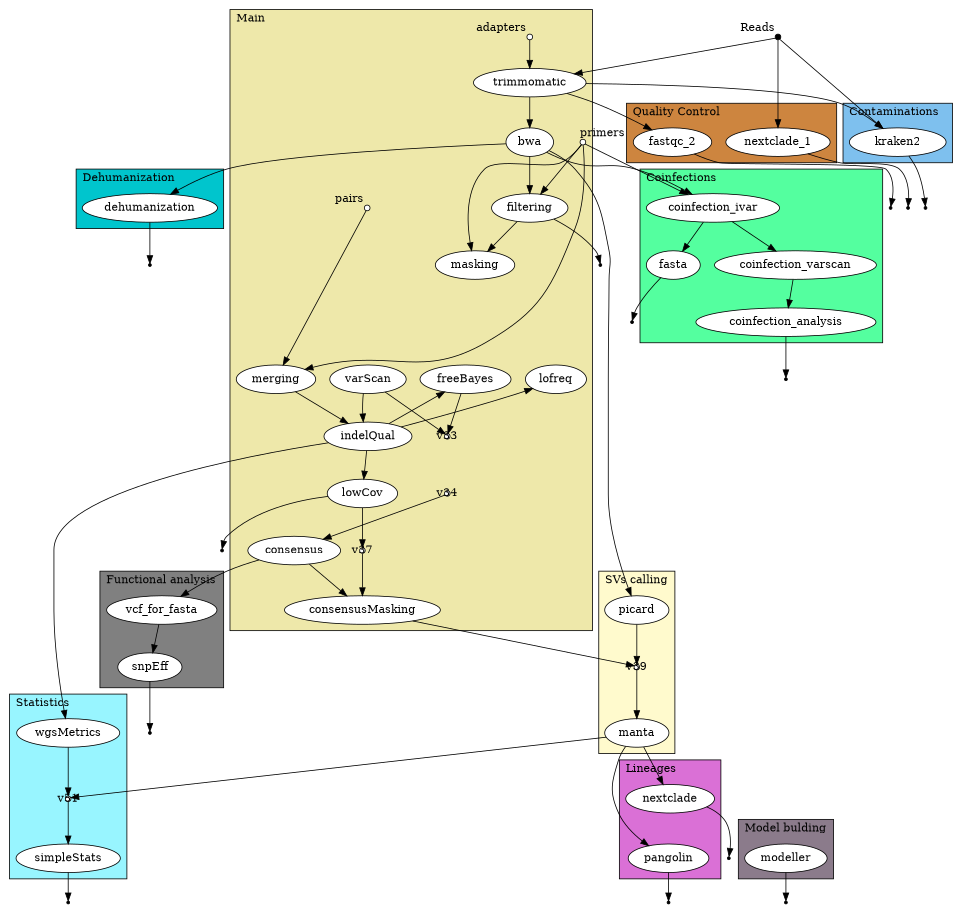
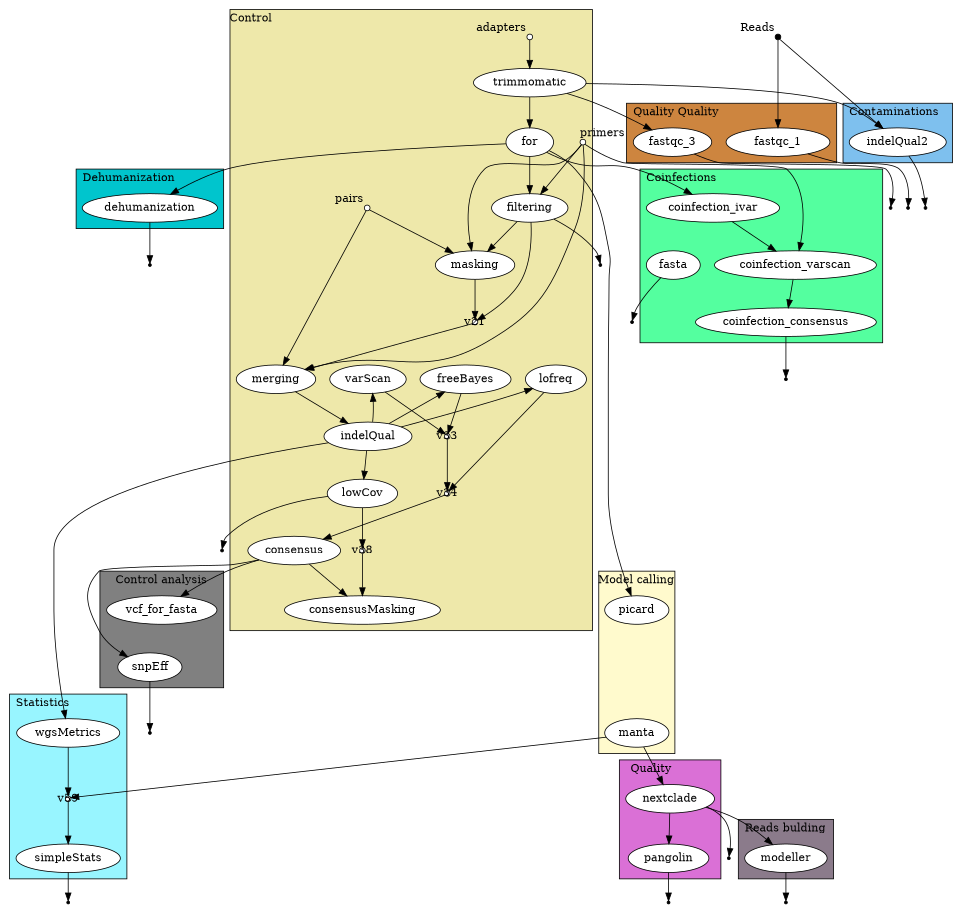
(251, 19) -> (251, 19)
(679, 55) -> none
(676, 112) -> (676, 112)
(530, 142) -> (530, 142)
(673, 142) -> (673, 142)
(778, 142) -> (778, 142)
(898, 142) -> (898, 142)
(619, 160) -> (791, 174)
none -> (408, 230)
(695, 233) -> none
none -> (475, 322)
(786, 322) -> (786, 322)
(363, 404) -> (373, 412)
none -> (499, 439)
none -> (447, 461)
(362, 551) -> (362, 551)
(161, 580) -> (161, 580)
(636, 580) -> (636, 580)
(157, 635) -> (163, 566)
(637, 667) -> none
(651, 769) -> (651, 769)
(613, 797) -> (669, 825)
(68, 799) -> (68, 799)
none -> (733, 817)
(786, 829) -> (786, 829)
